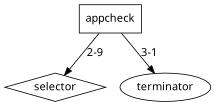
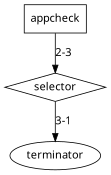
(136, 50) -> (55, 118)
(95, 53) -> (64, 53)
